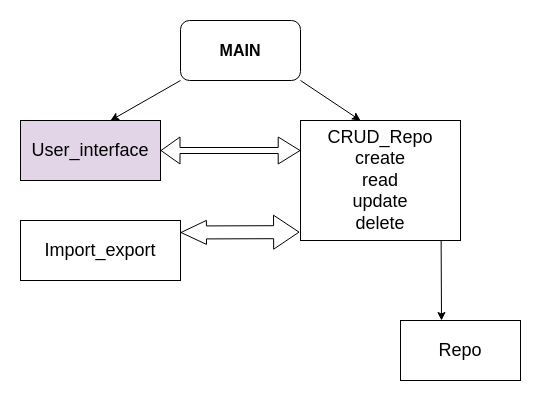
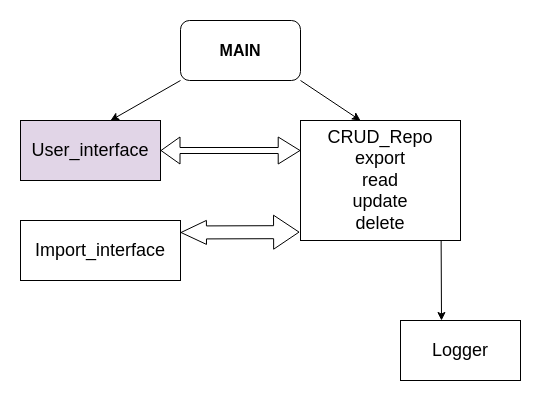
(381, 181) -> (381, 181)
(101, 251) -> (101, 251)
(461, 351) -> (461, 351)
